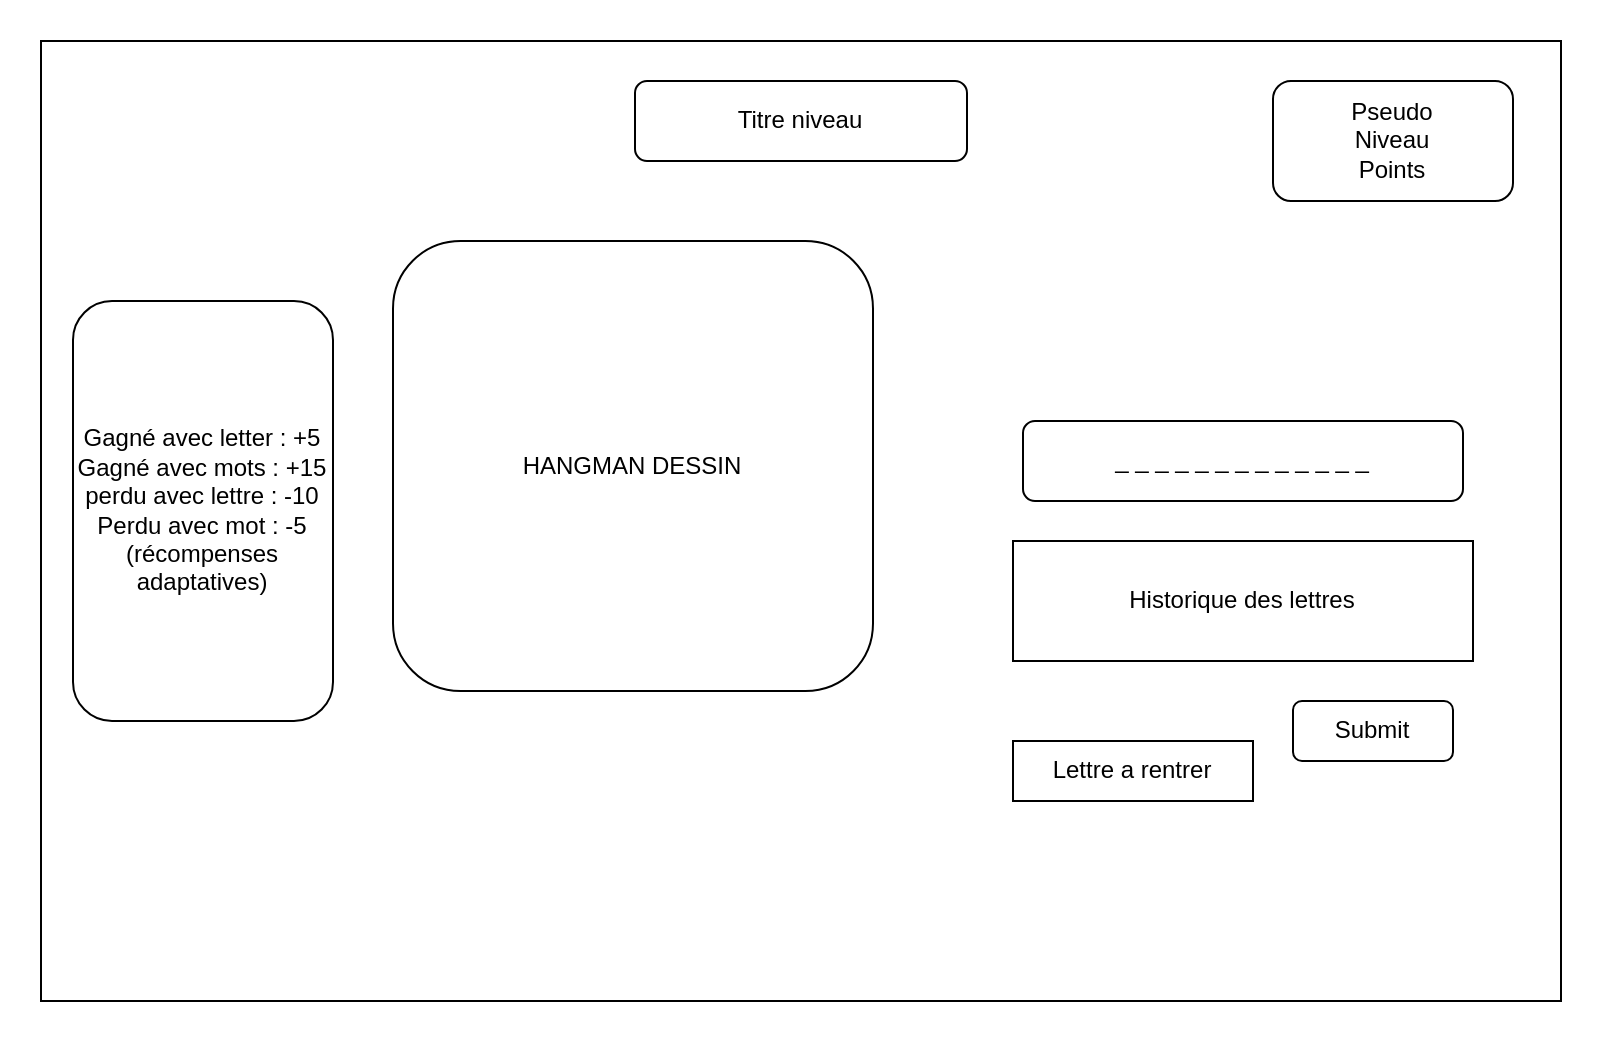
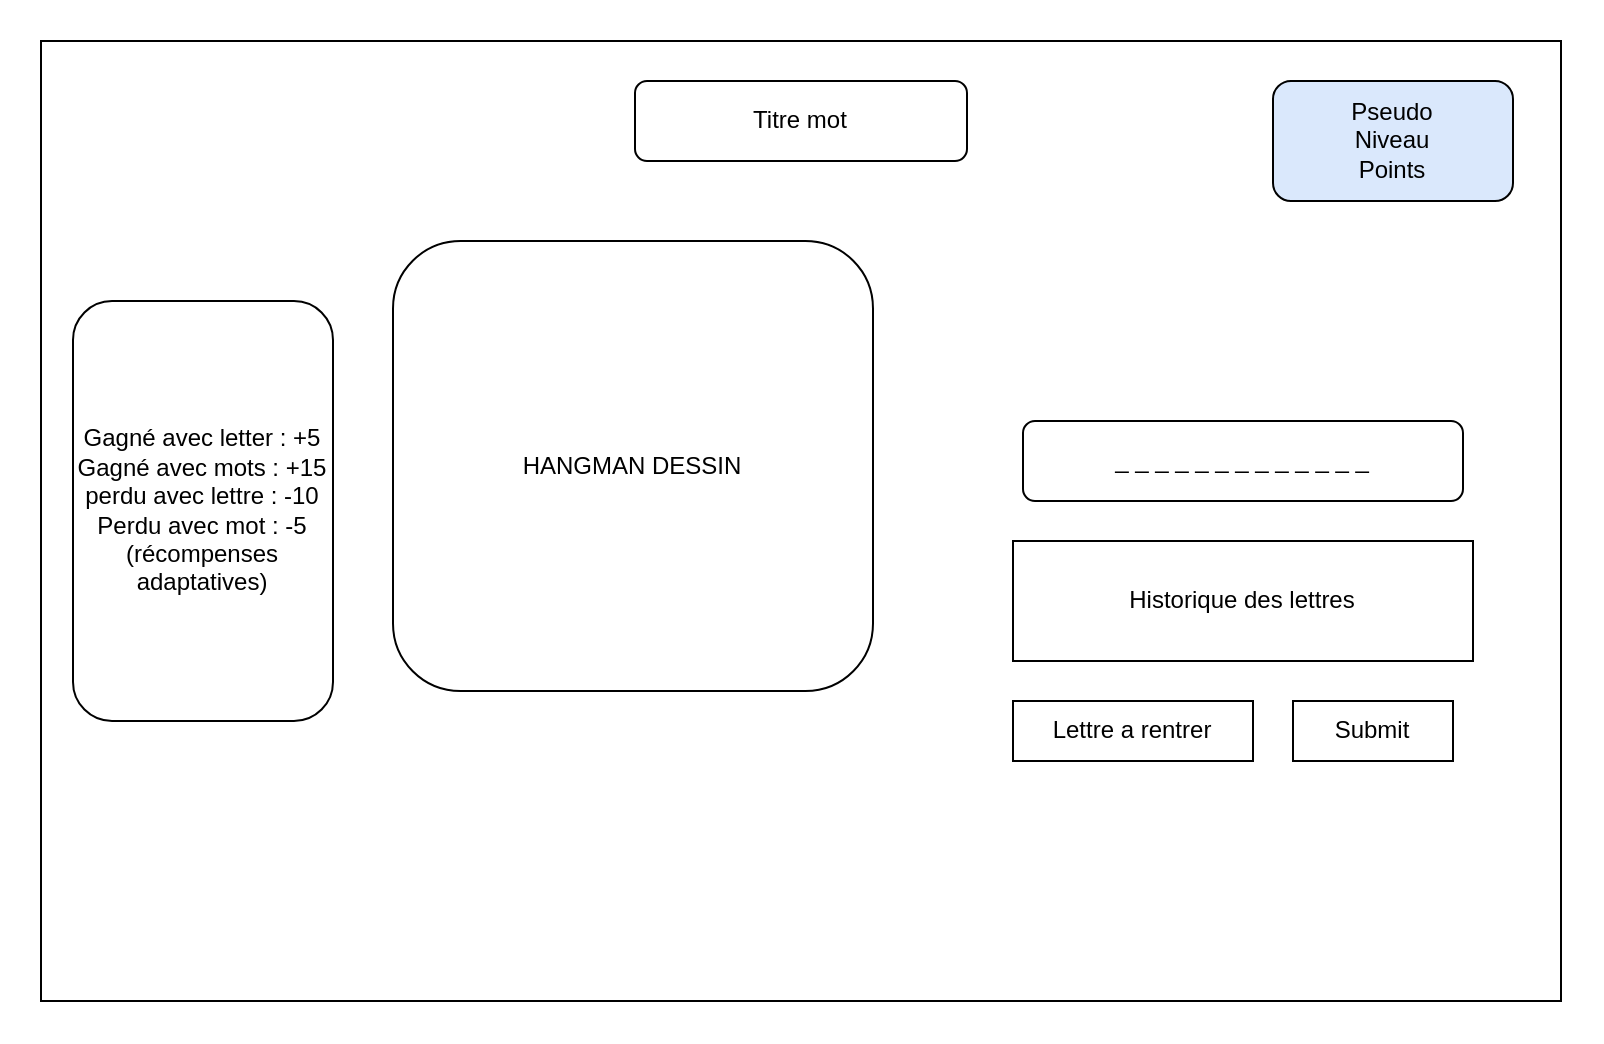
(801, 121) -> (801, 121)
(1393, 141) -> (1393, 141)
(1373, 731) -> (1373, 731)
(1133, 771) -> (1133, 731)
